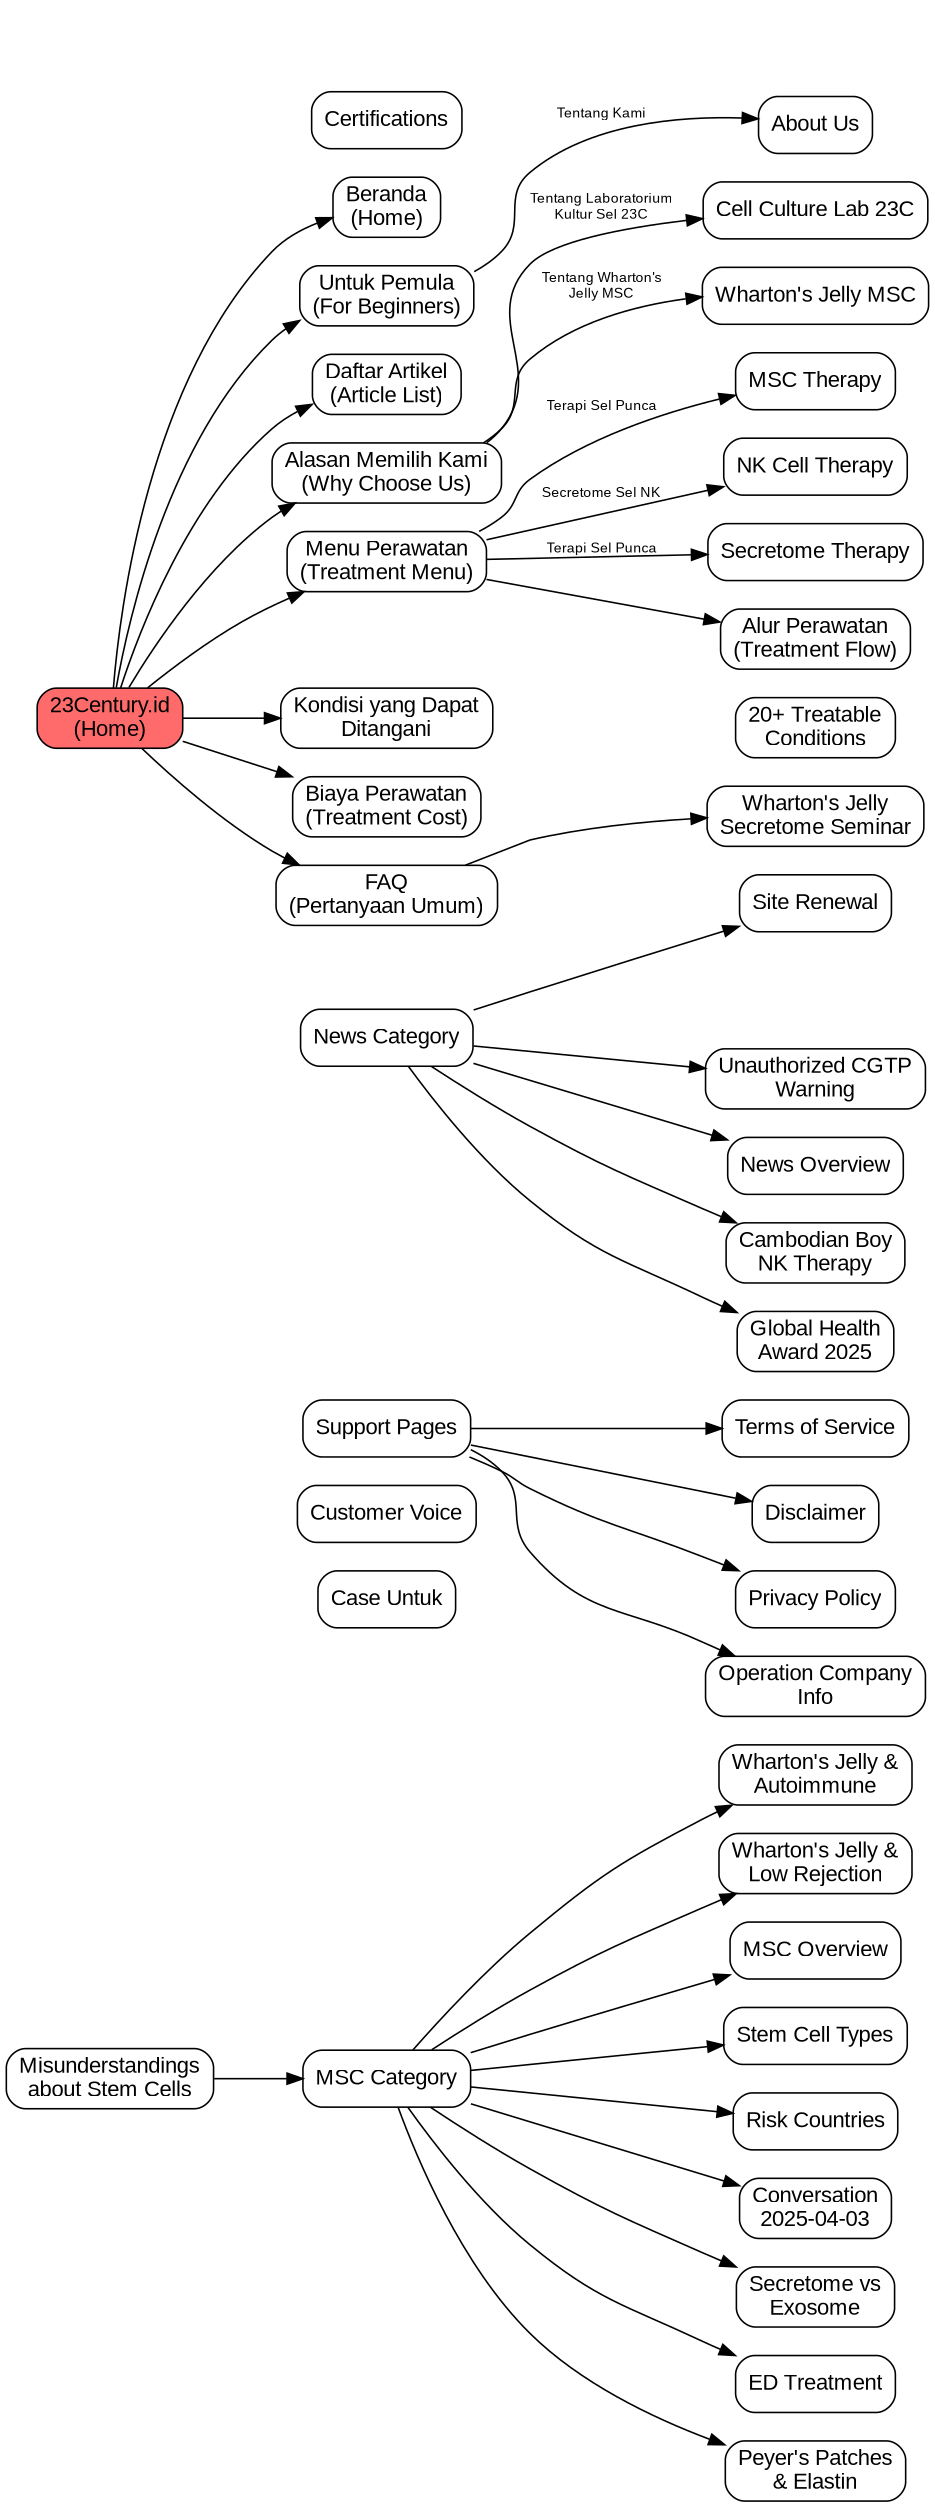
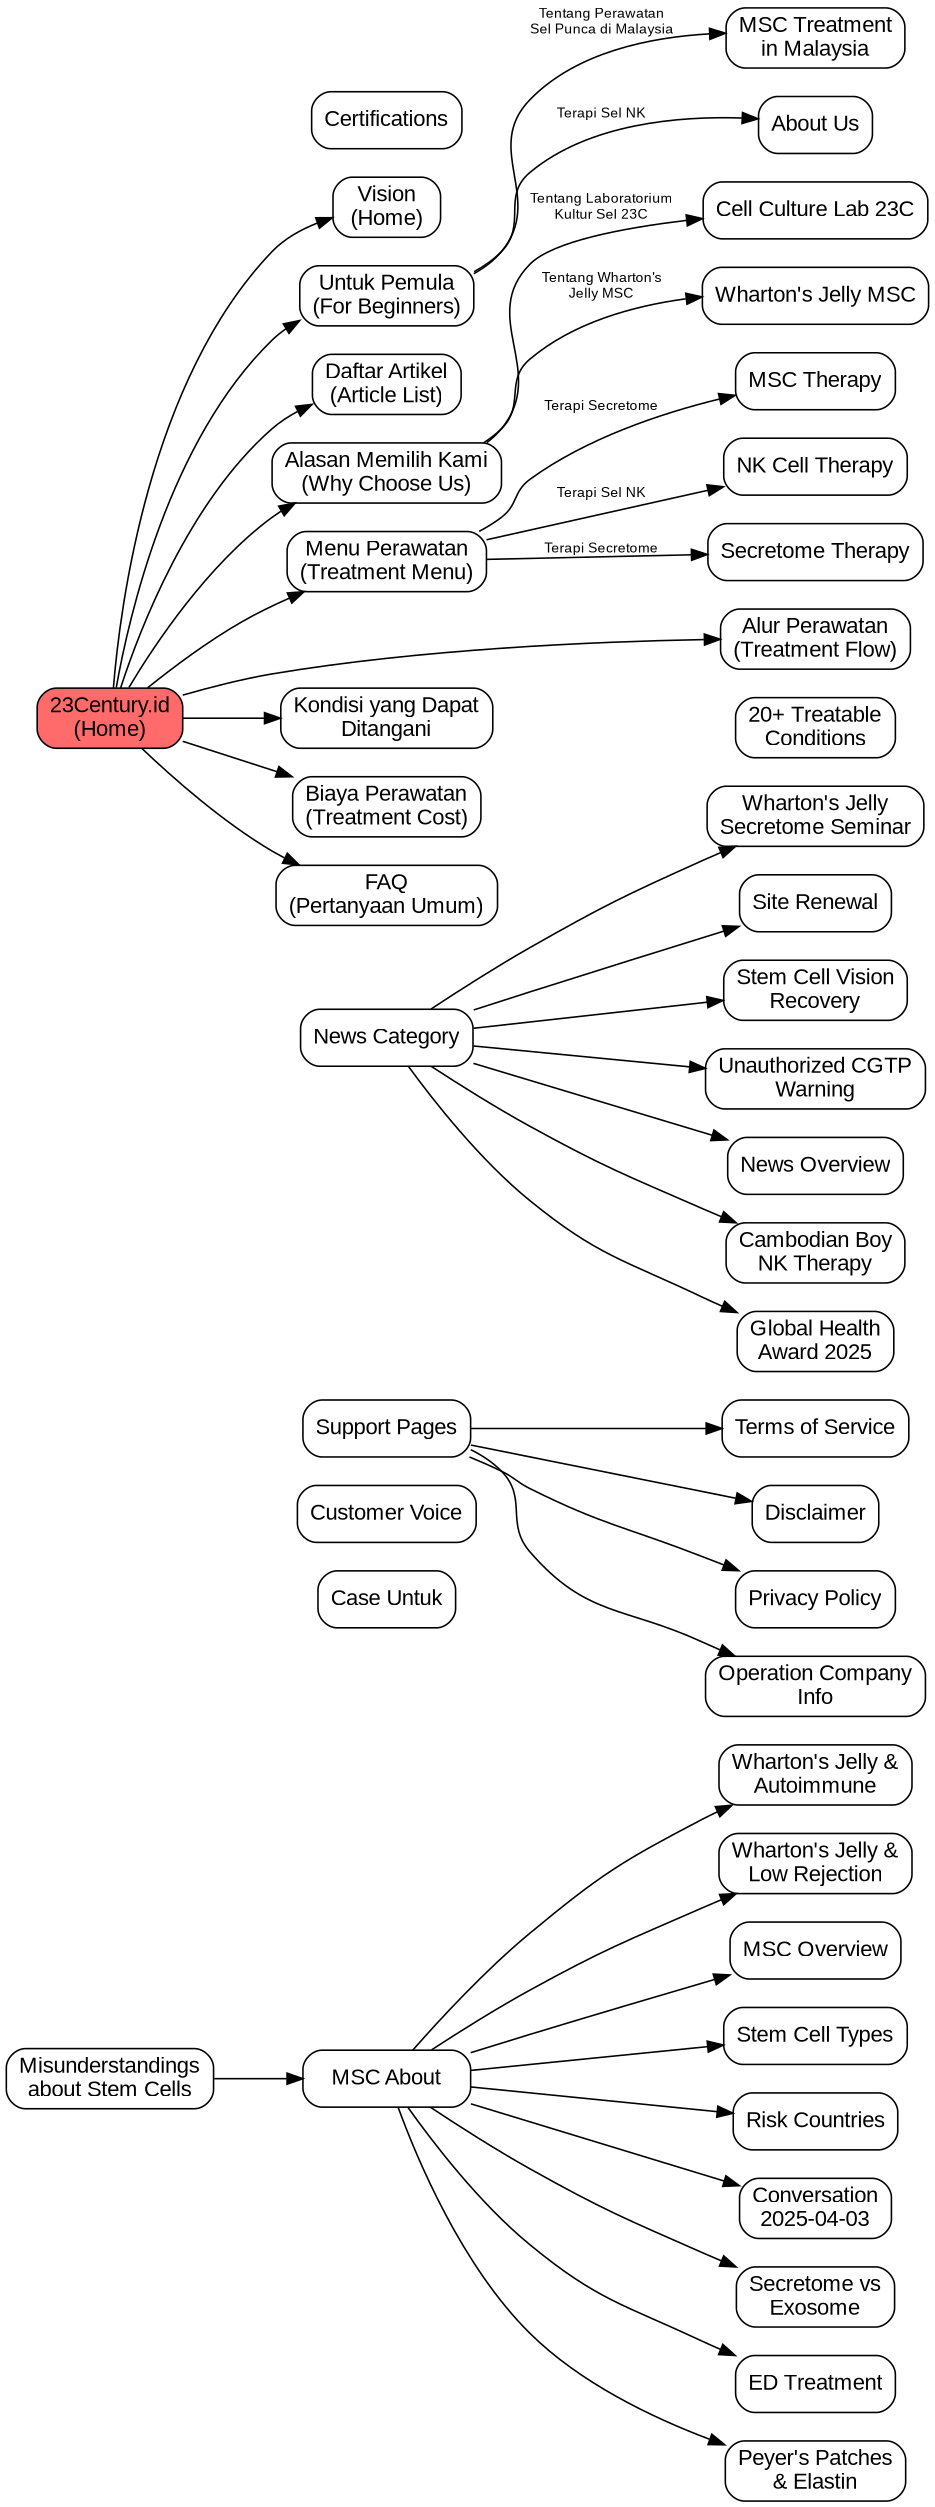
none -> (815, 38)
(602, 114) -> (602, 114)
(387, 207) -> (387, 207)
(602, 407) -> (602, 407)
(602, 494) -> (602, 494)
(602, 549) -> (602, 549)
(595, 599) -> (442, 653)
(576, 831) -> (572, 924)
none -> (815, 990)
(387, 2079) -> (387, 2079)
